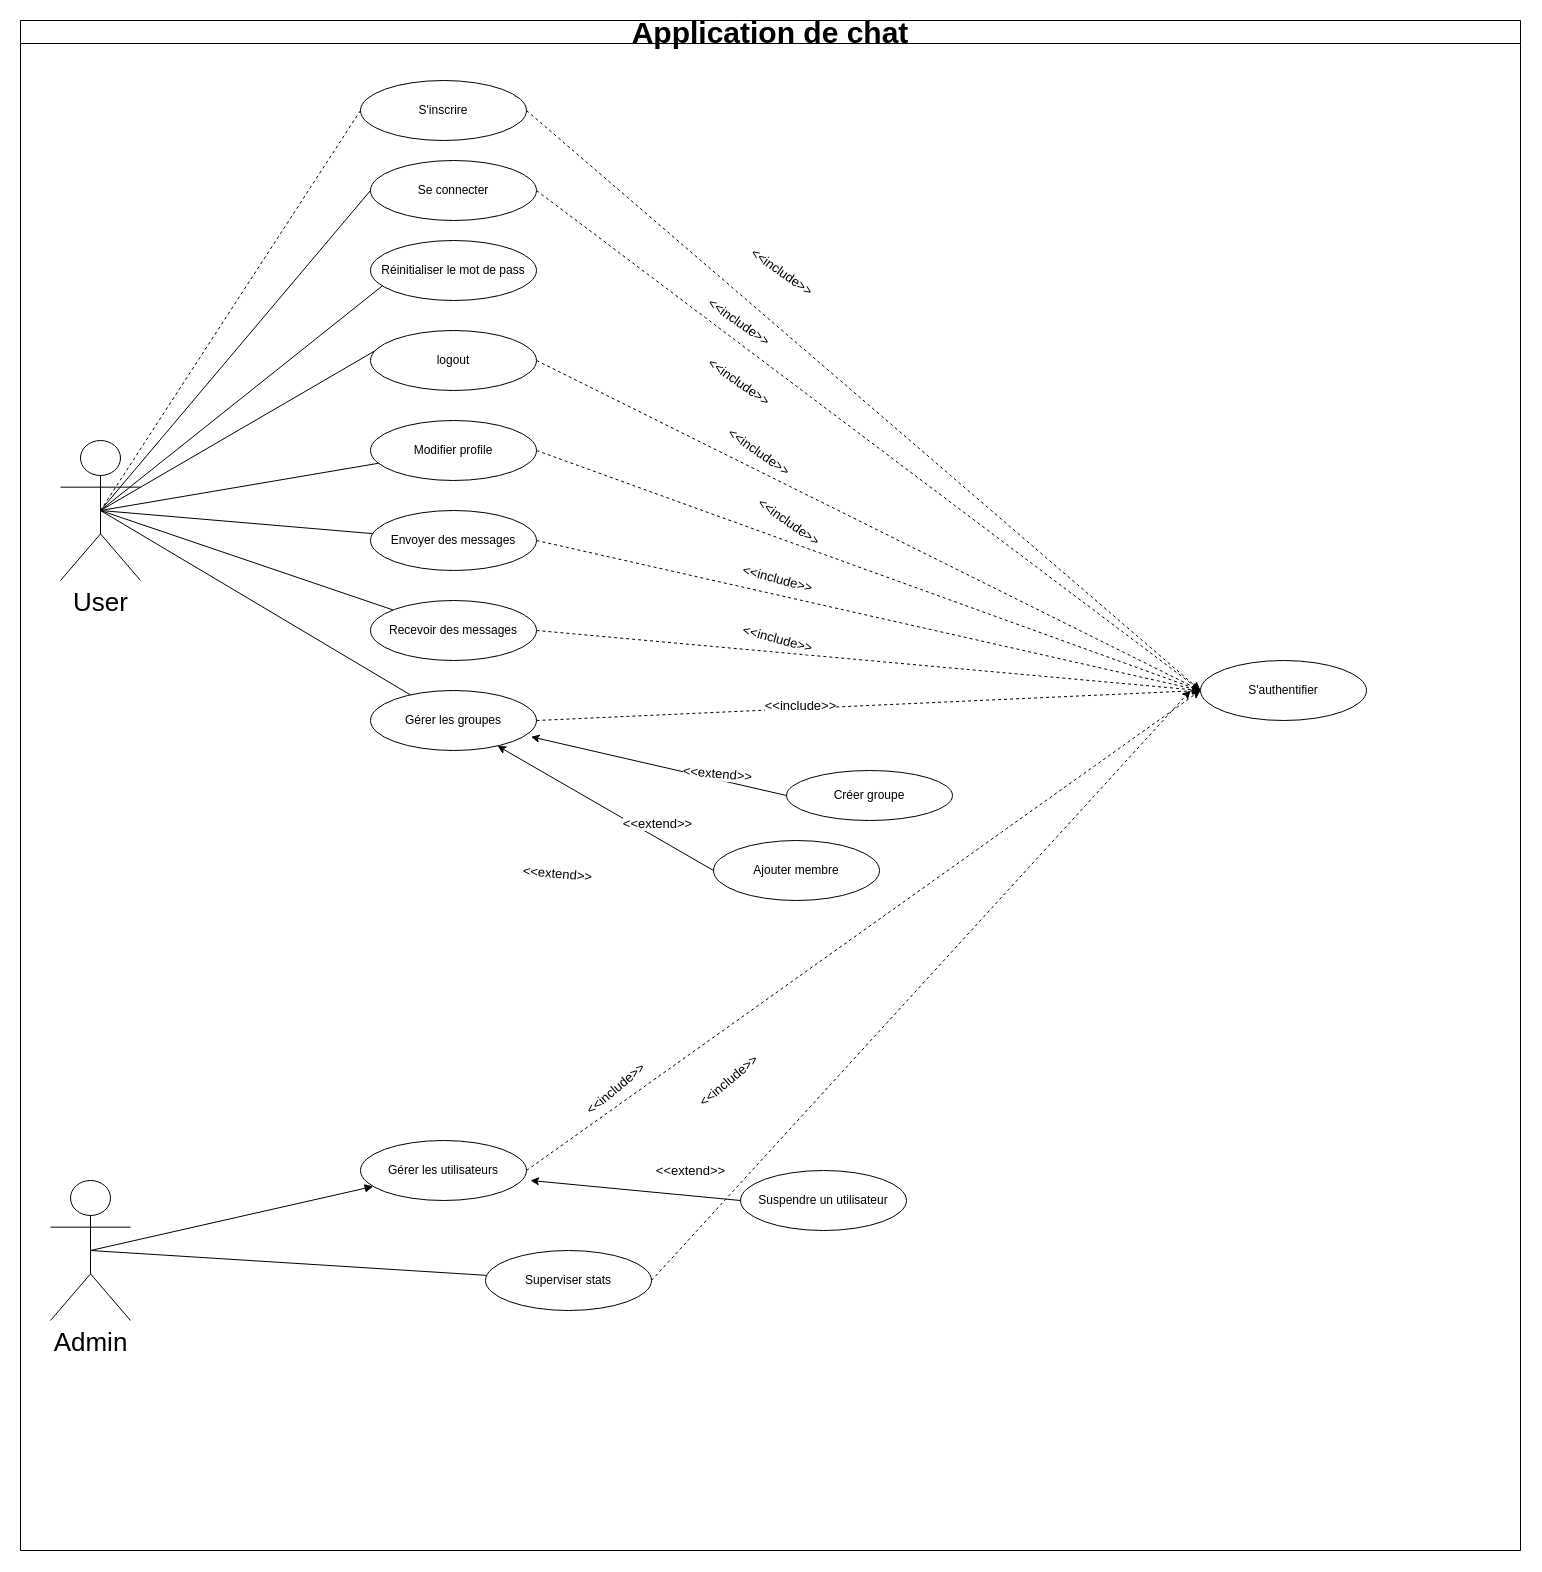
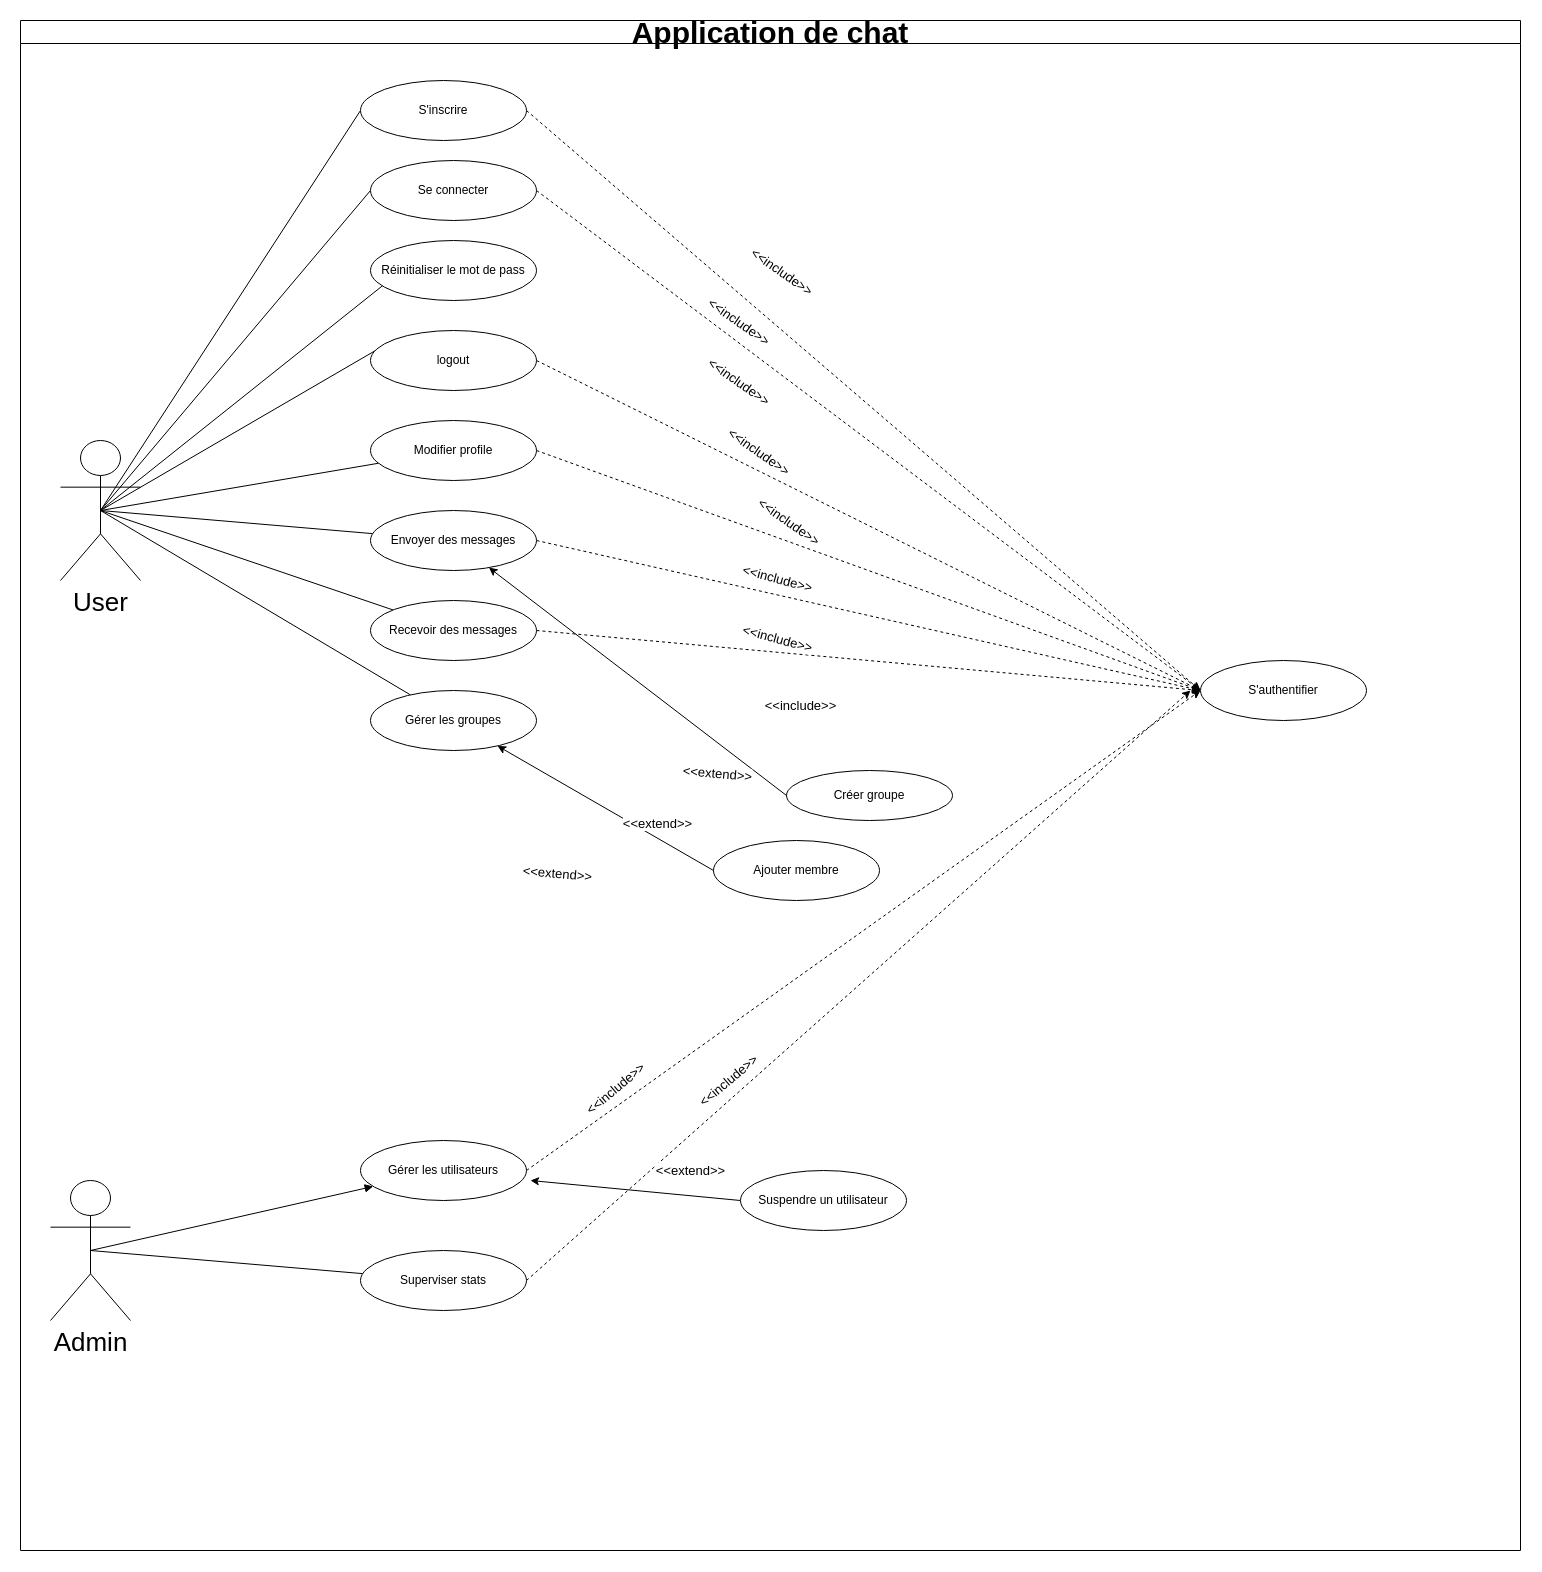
(235, 303) -> (235, 303)
(1013, 699) -> none
(611, 755) -> (640, 684)
(569, 1281) -> (444, 1281)
